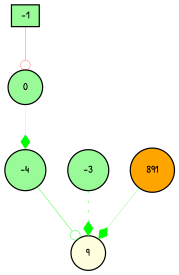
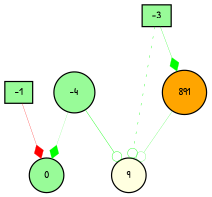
none -> (166, 42)
(25, 44) -> (29, 124)
(25, 119) -> (62, 129)
(88, 170) -> (157, 16)
(88, 206) -> (144, 88)
(123, 208) -> (158, 132)
